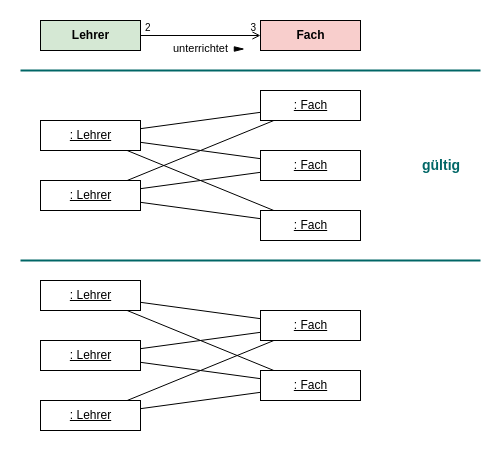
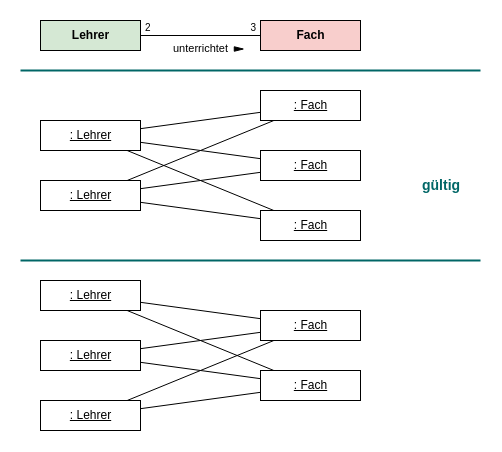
(254, 36) -> (255, 36)
(451, 166) -> (451, 186)
